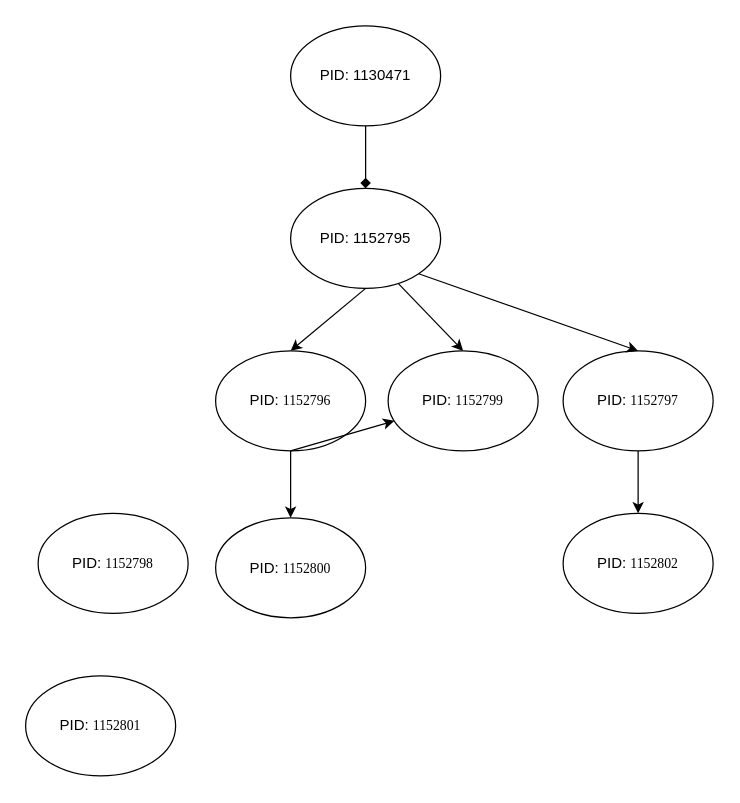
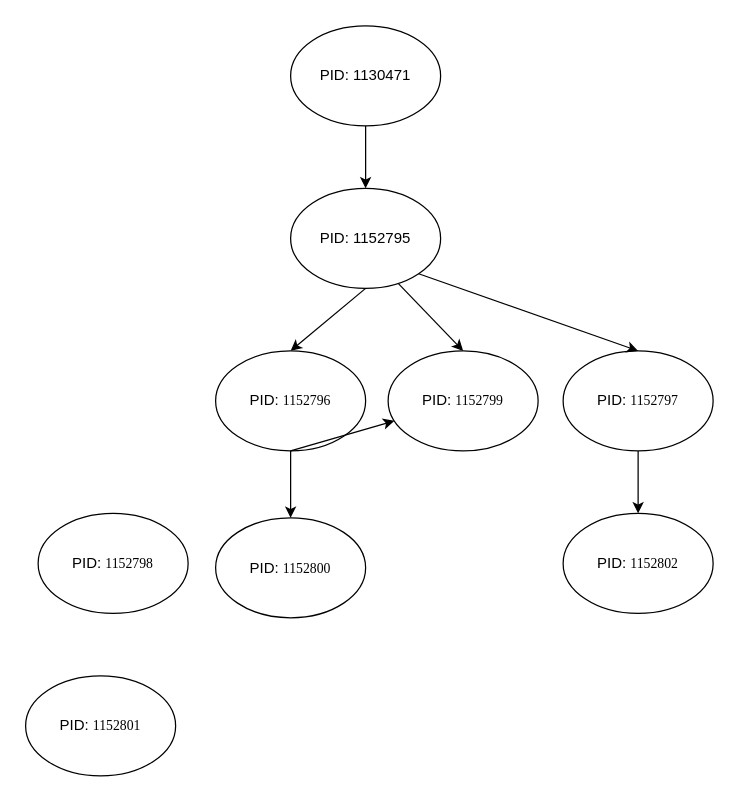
(366, 177) -> (366, 178)
